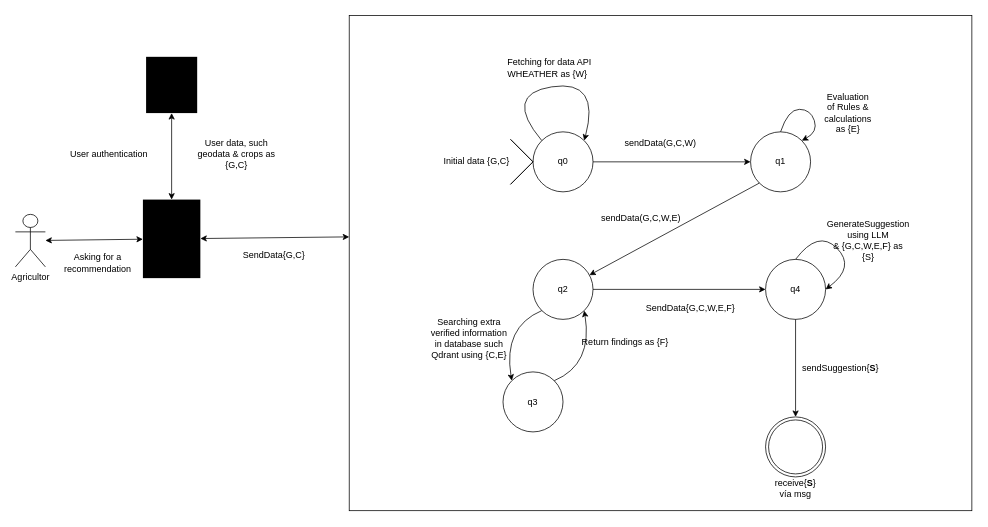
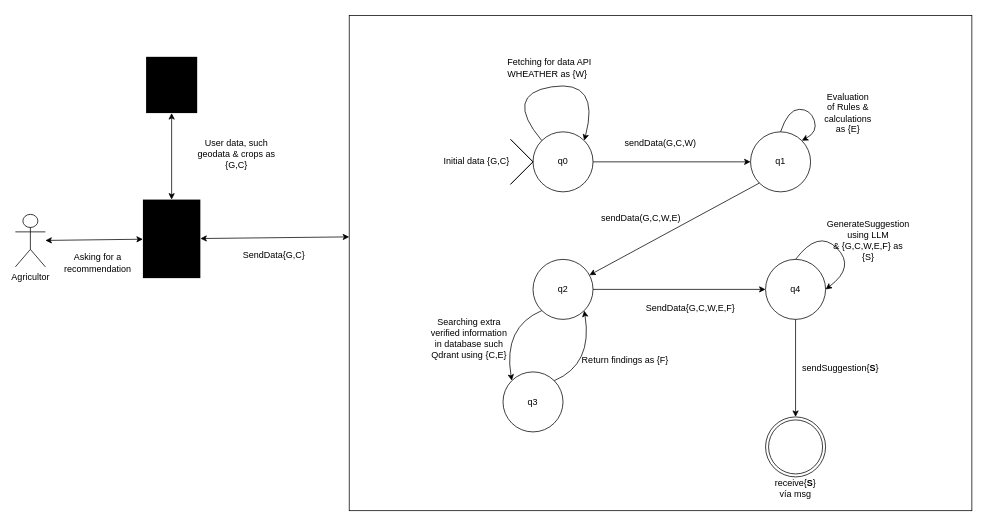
(109, 154) -> none
(610, 342) -> (610, 360)
